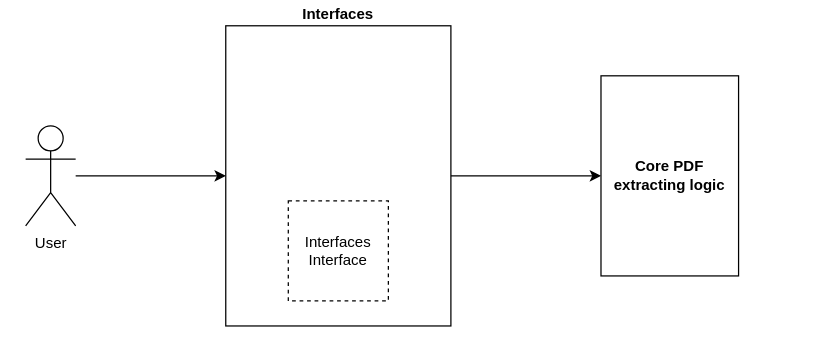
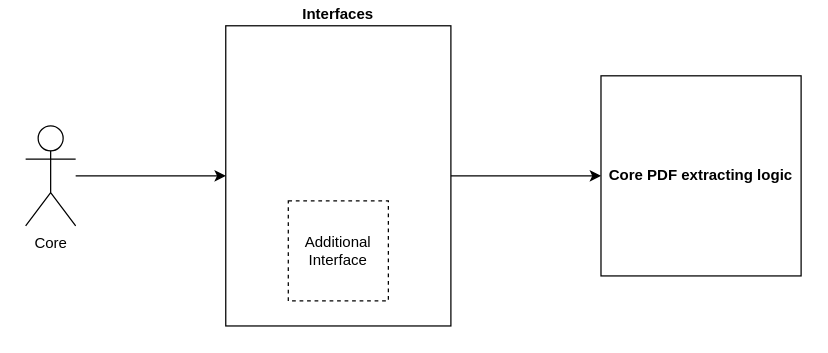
(669, 176) -> (701, 176)
(51, 243) -> (51, 243)
(338, 251) -> (338, 251)
